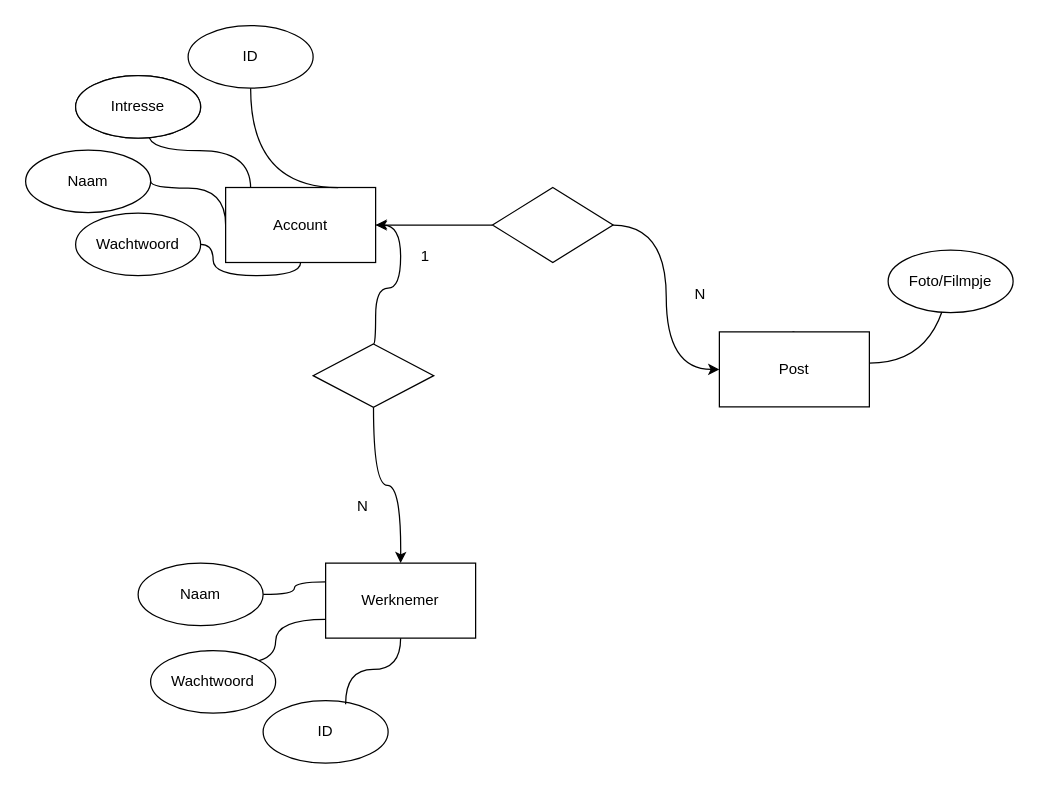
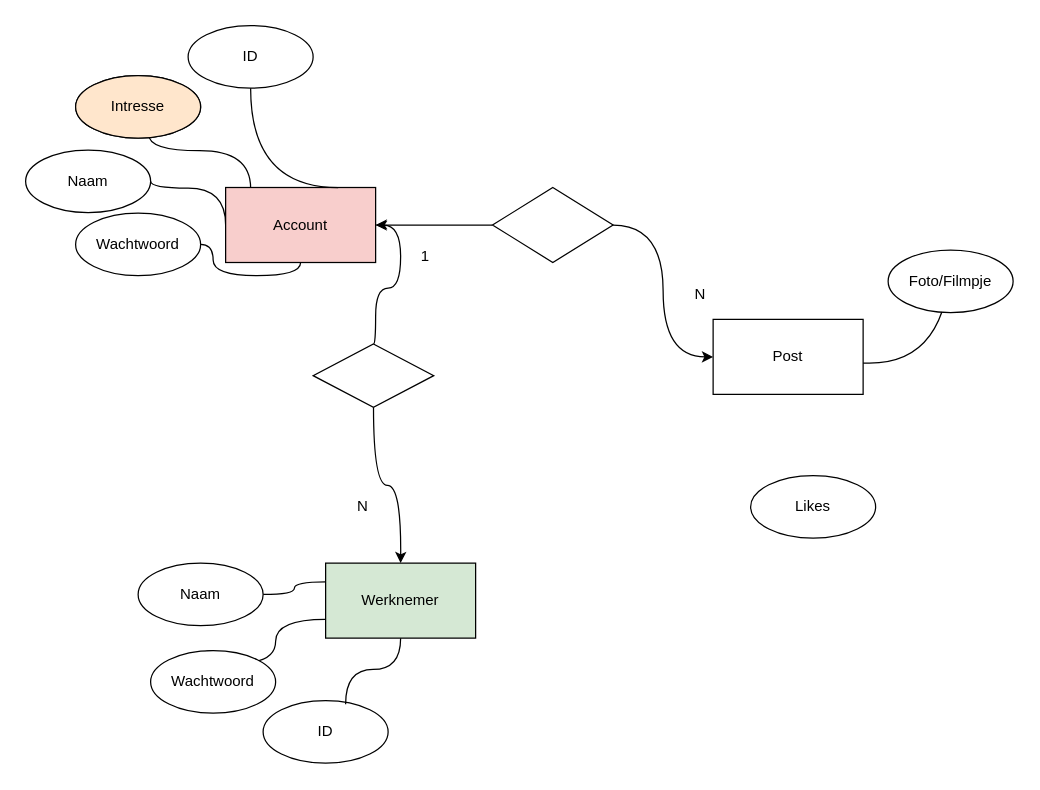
(138, 107) -> (138, 107)
(301, 225) -> (301, 225)
(794, 369) -> (788, 357)
none -> (813, 507)
(401, 601) -> (401, 601)
